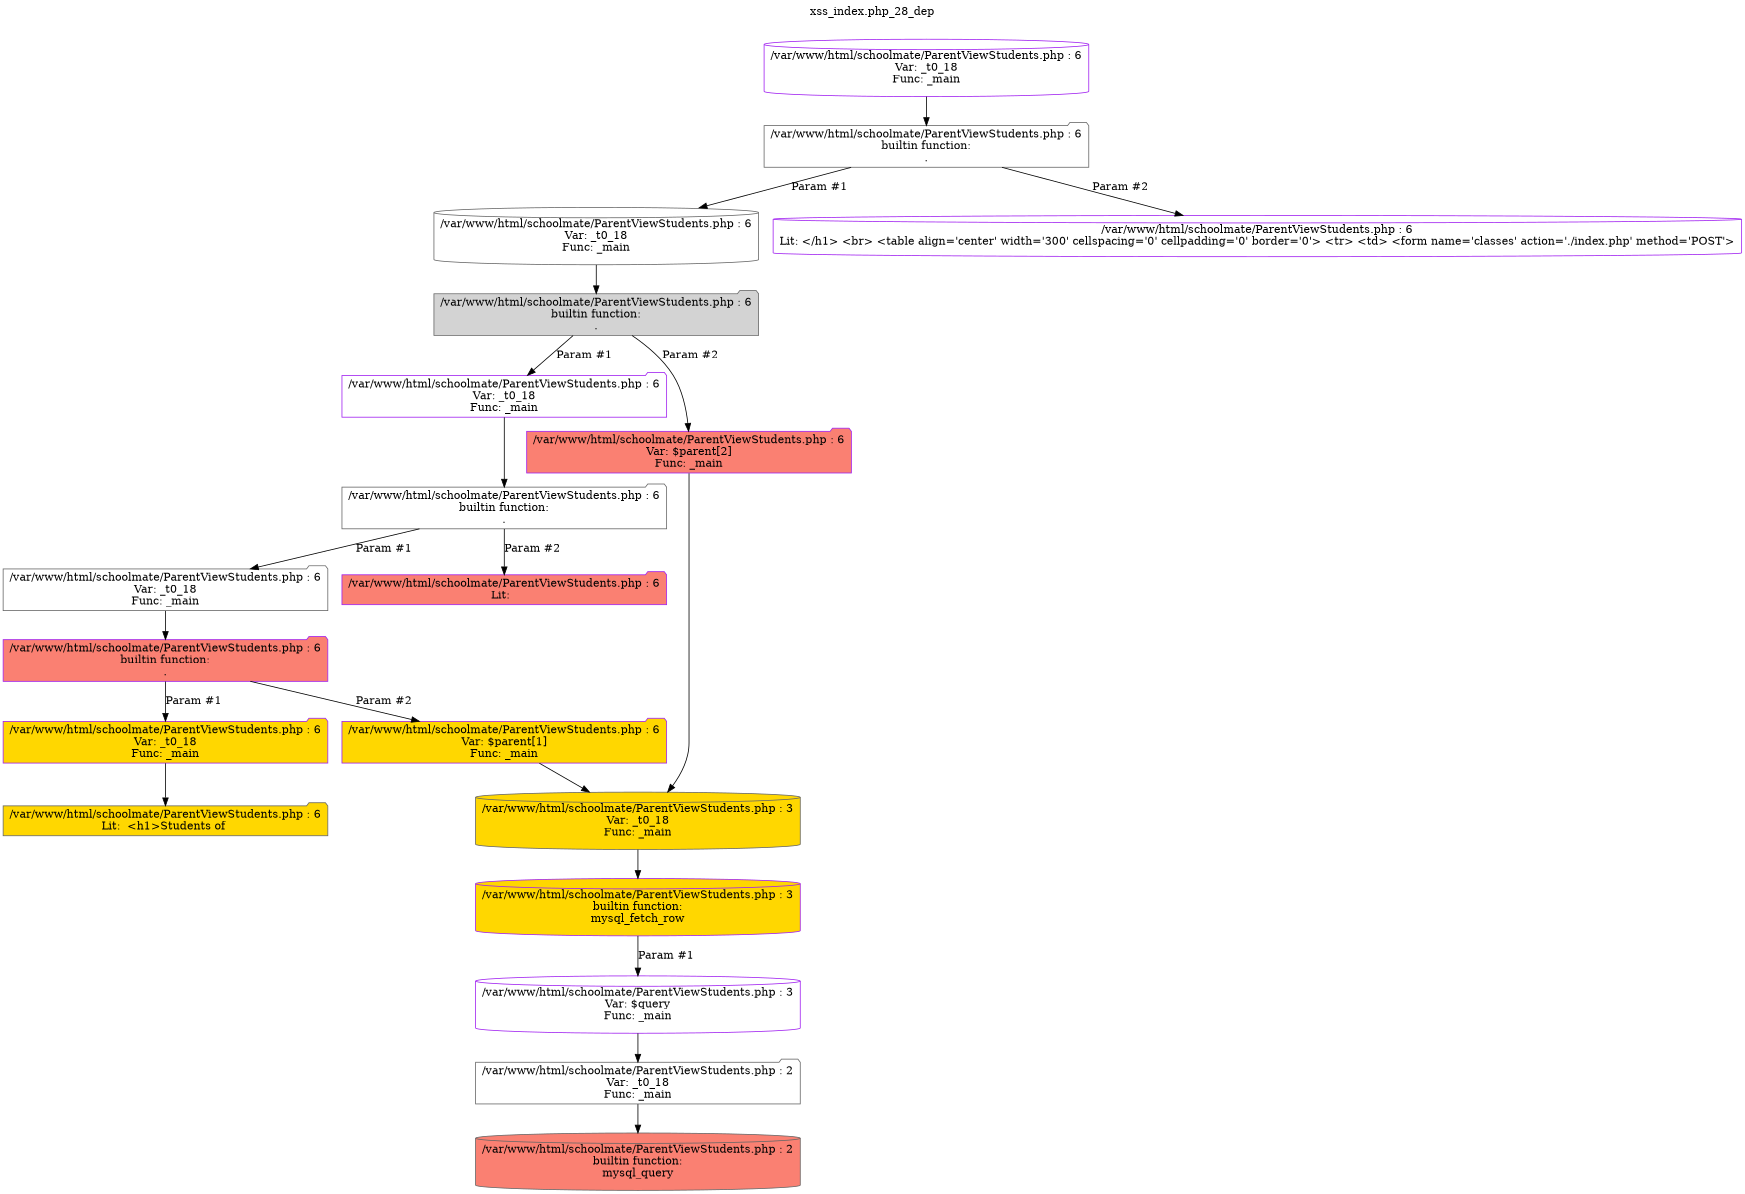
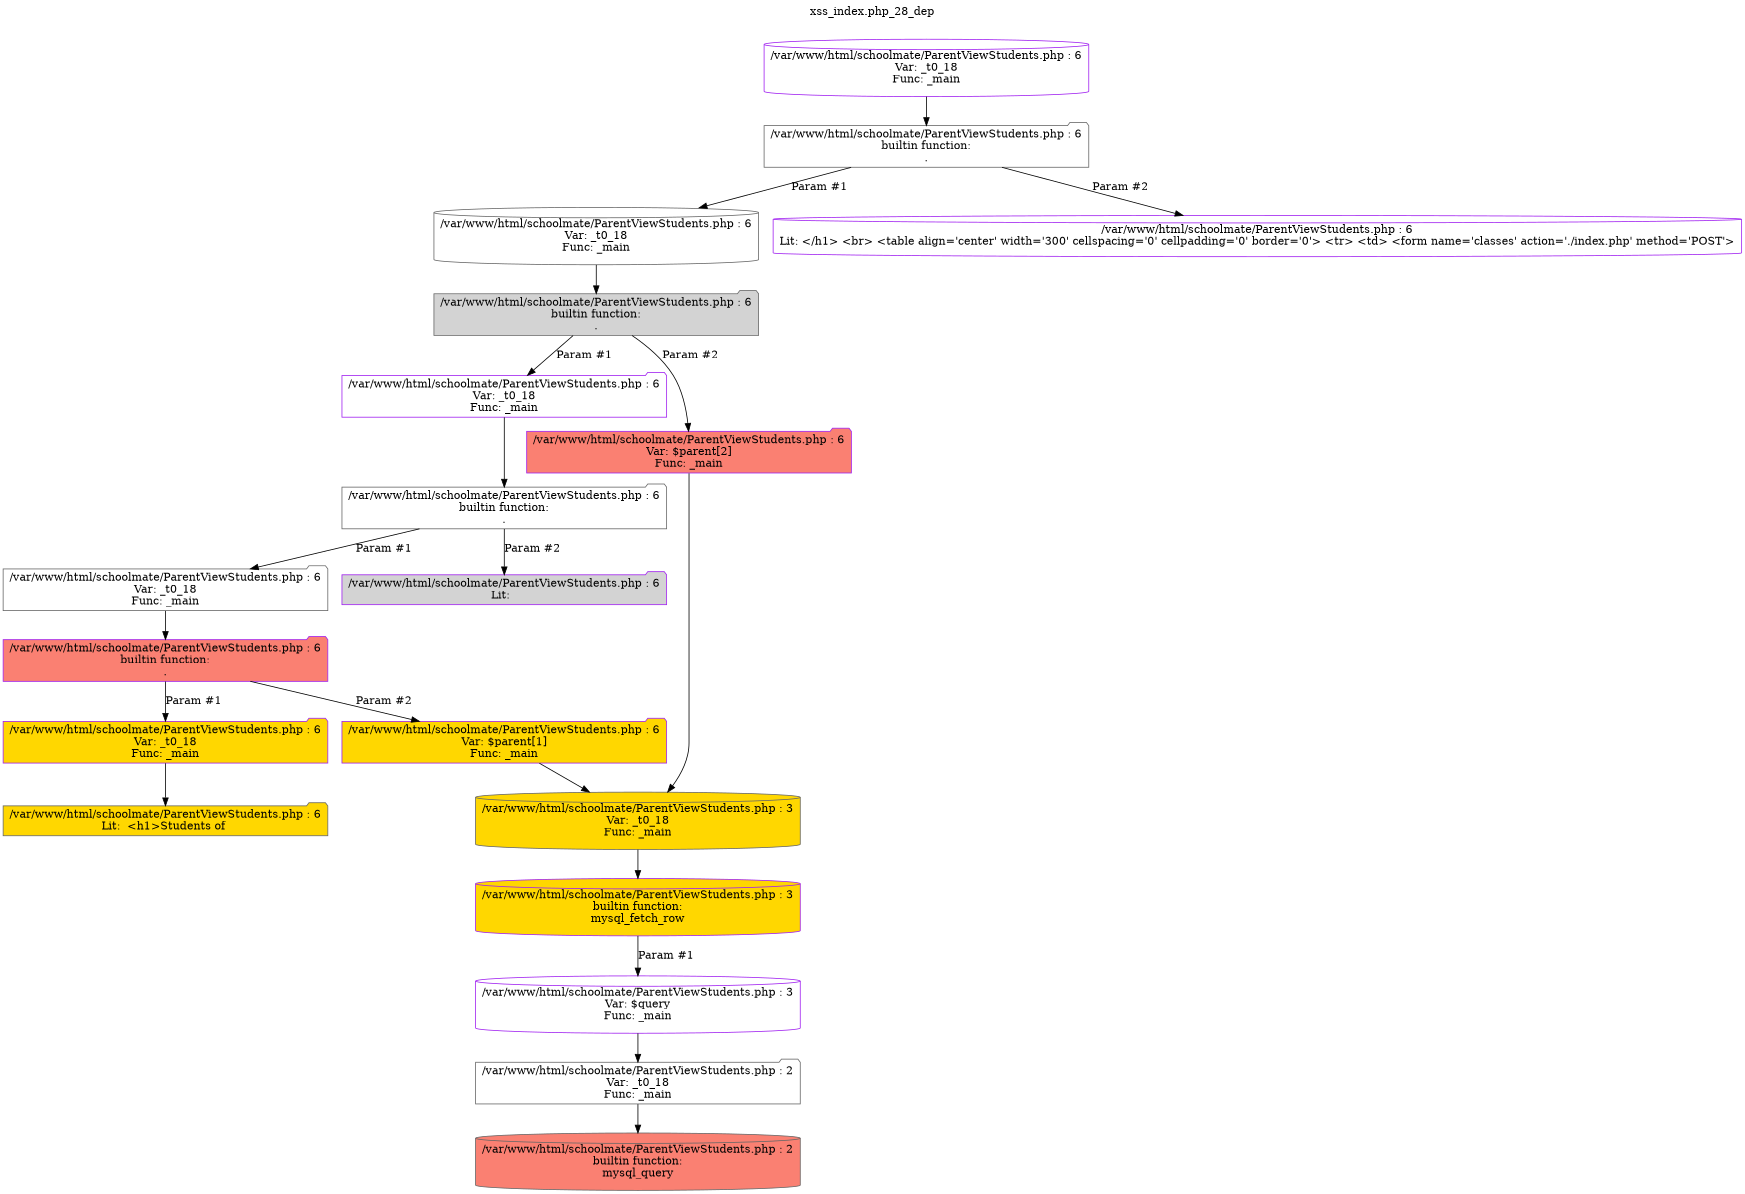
(504, 590) -> (504, 590)
